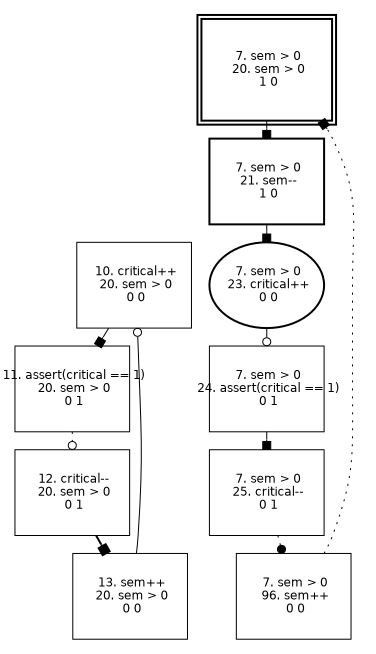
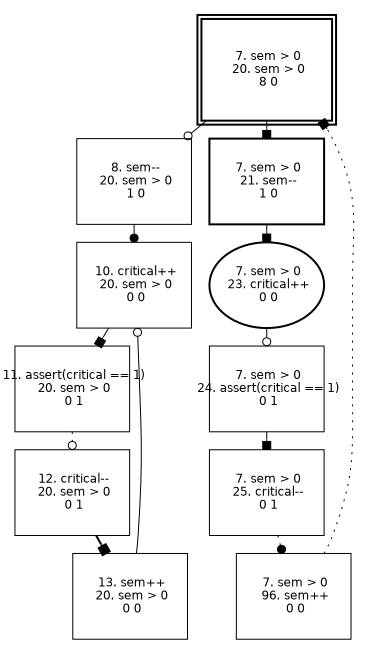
(267, 70) -> (267, 70)
none -> (134, 181)
